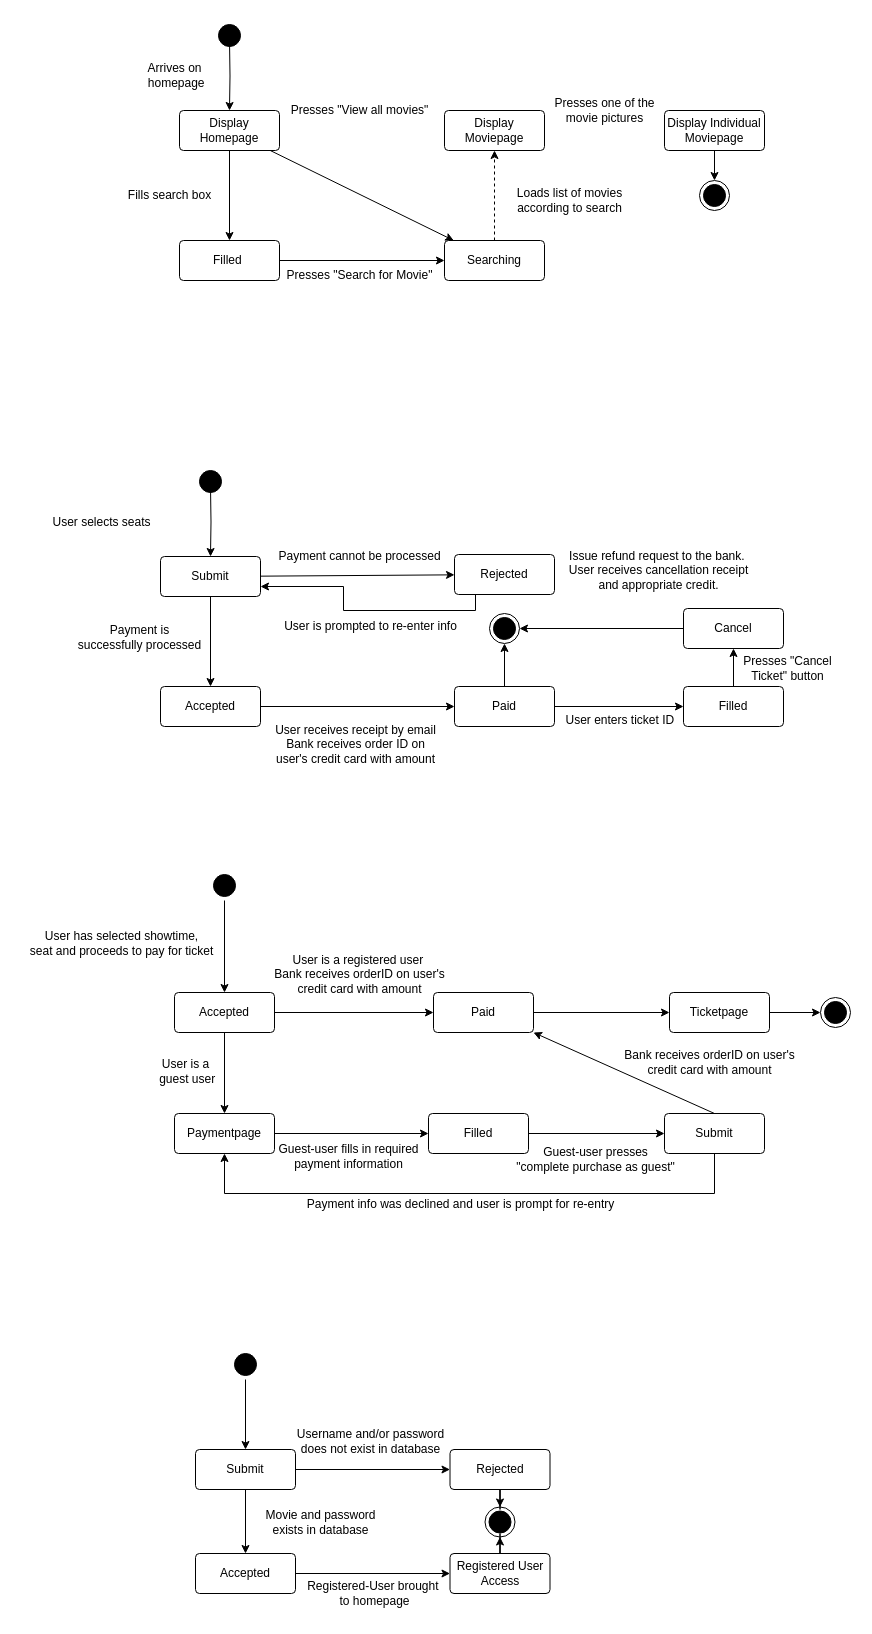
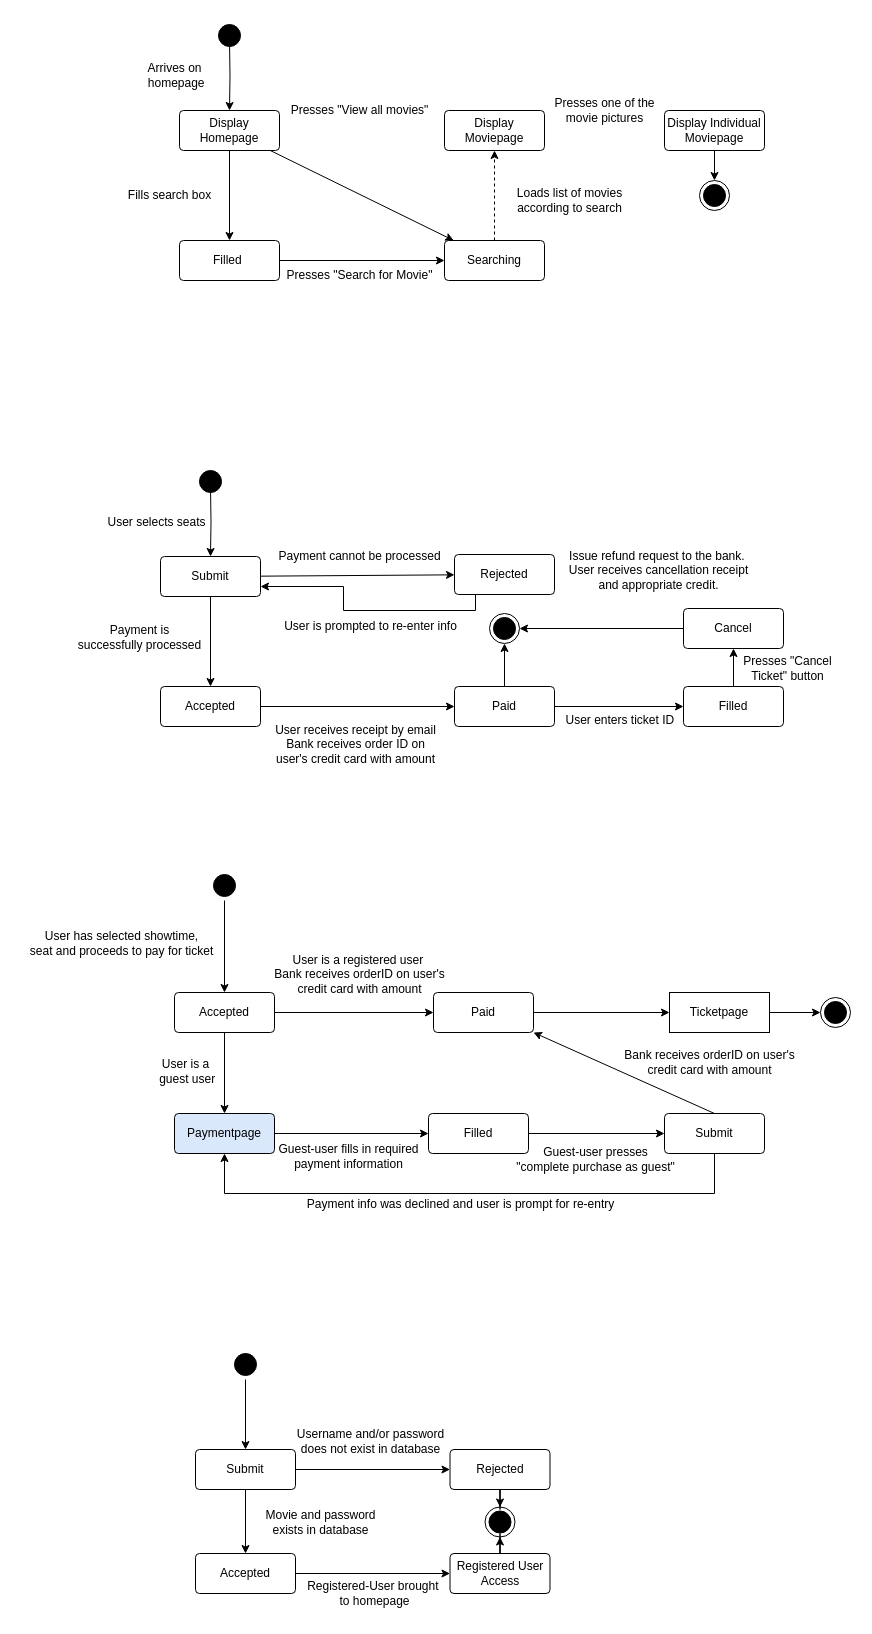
(101, 522) -> (156, 522)
(720, 1013) -> (720, 1013)
(225, 1134) -> (225, 1134)
